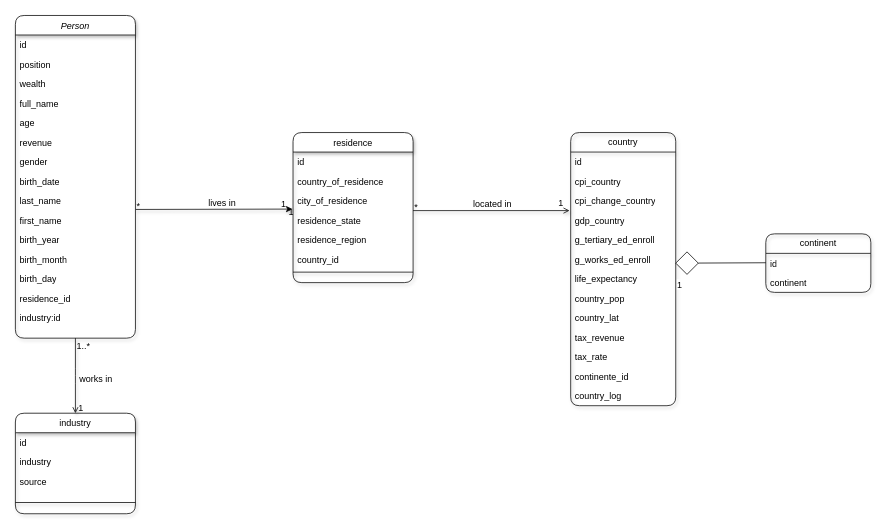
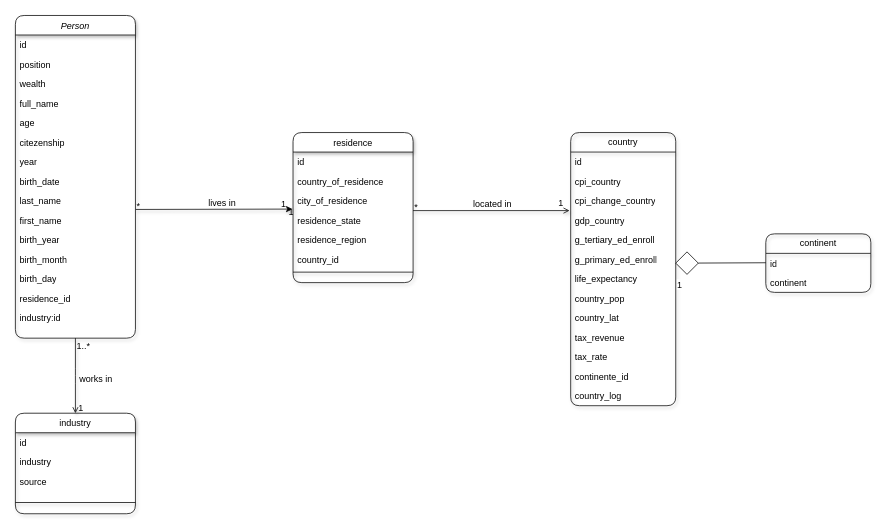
(38, 143) -> (45, 143)
(35, 163) -> (30, 163)
(615, 260) -> (619, 260)
